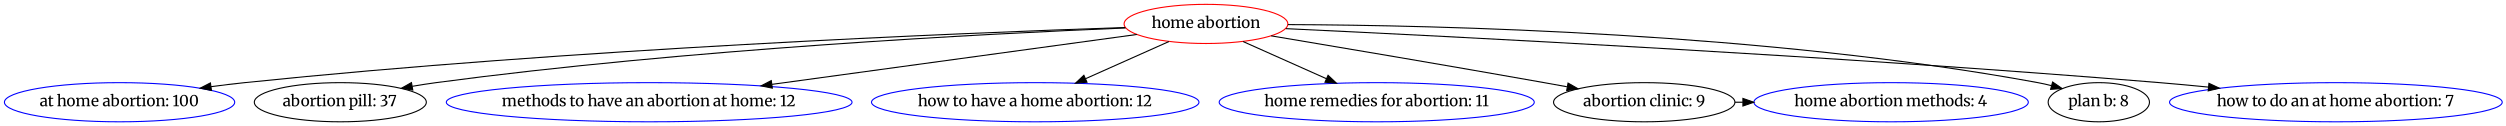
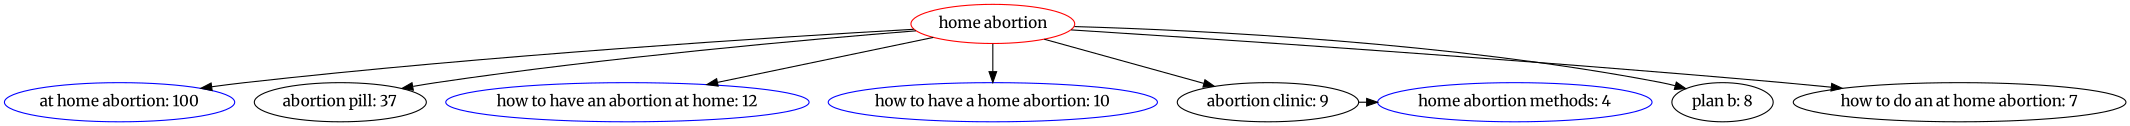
(649, 102) -> (627, 102)
(1035, 102) -> (993, 102)
(1377, 102) -> none
(2336, 102) -> (1960, 102)
